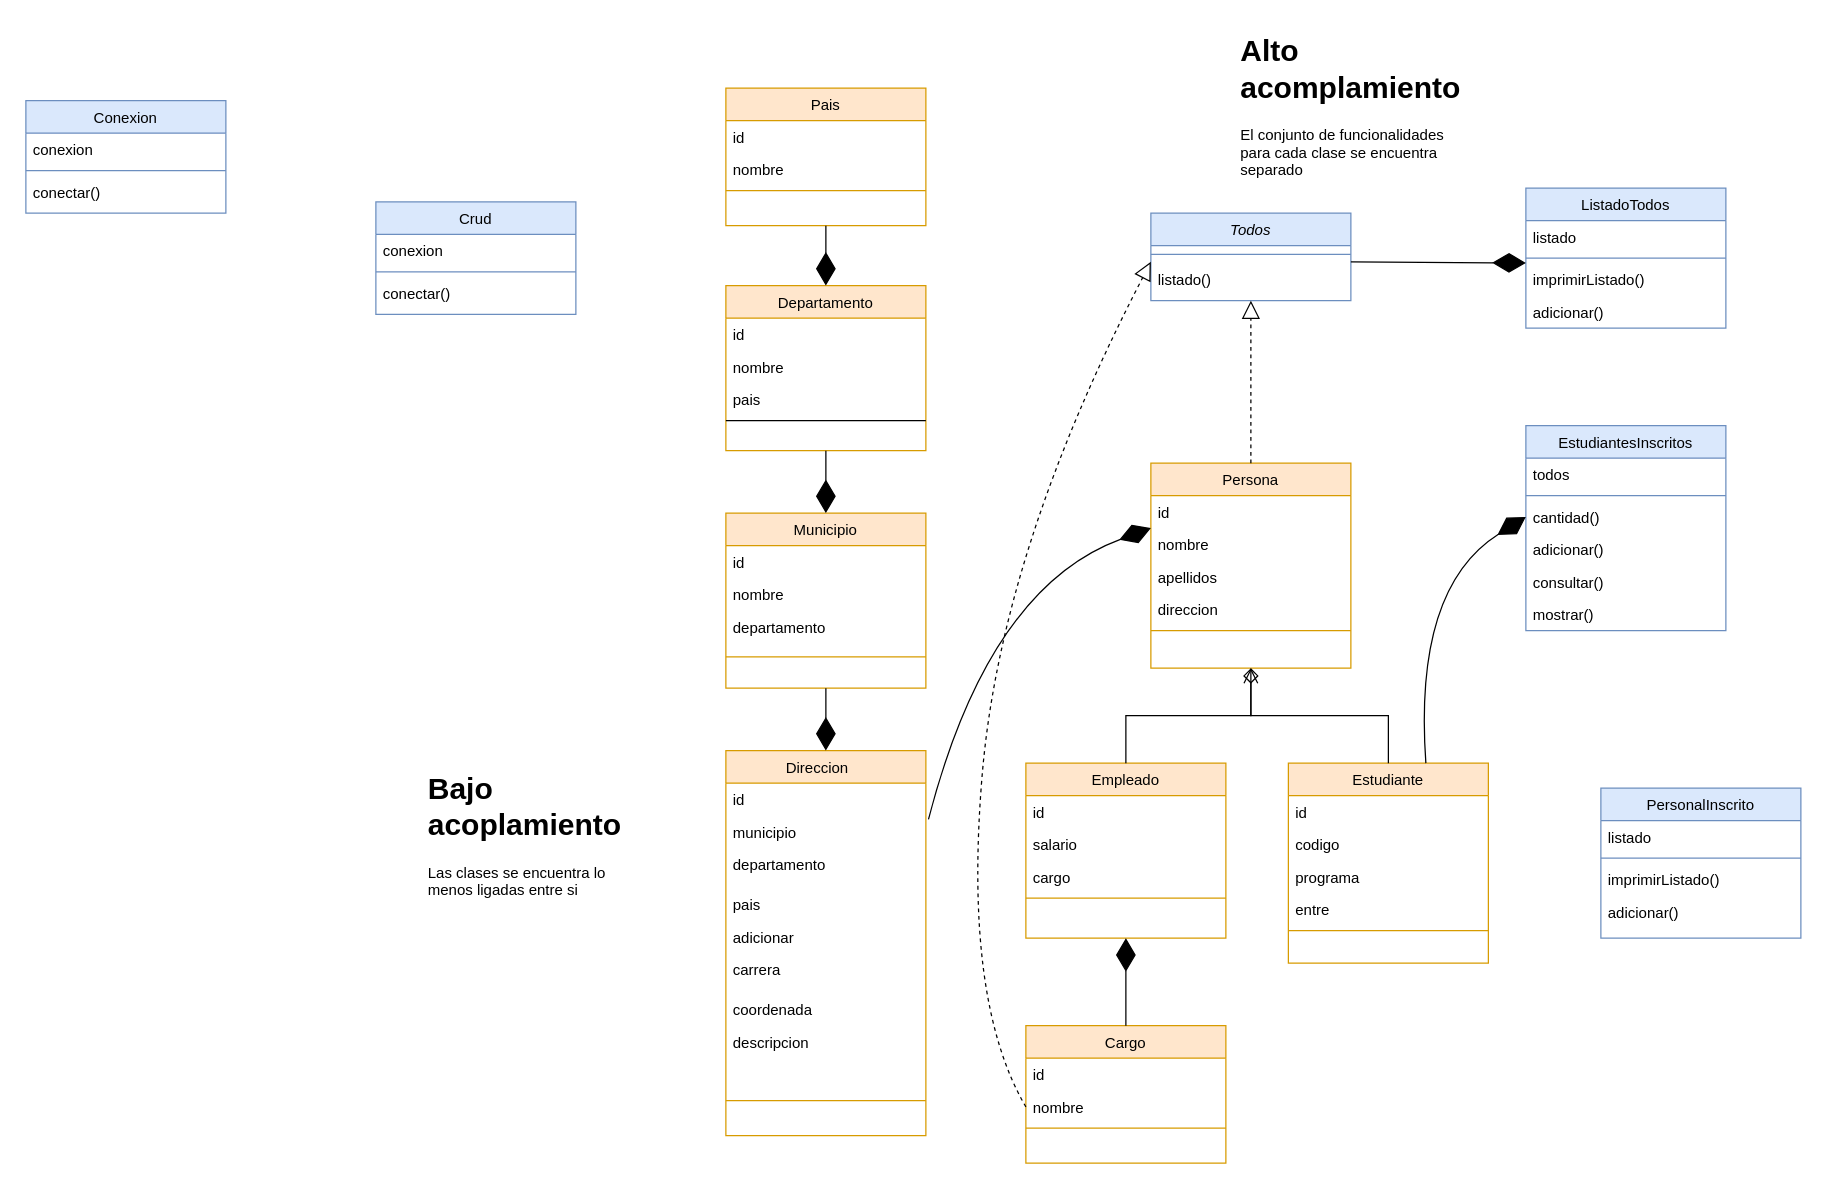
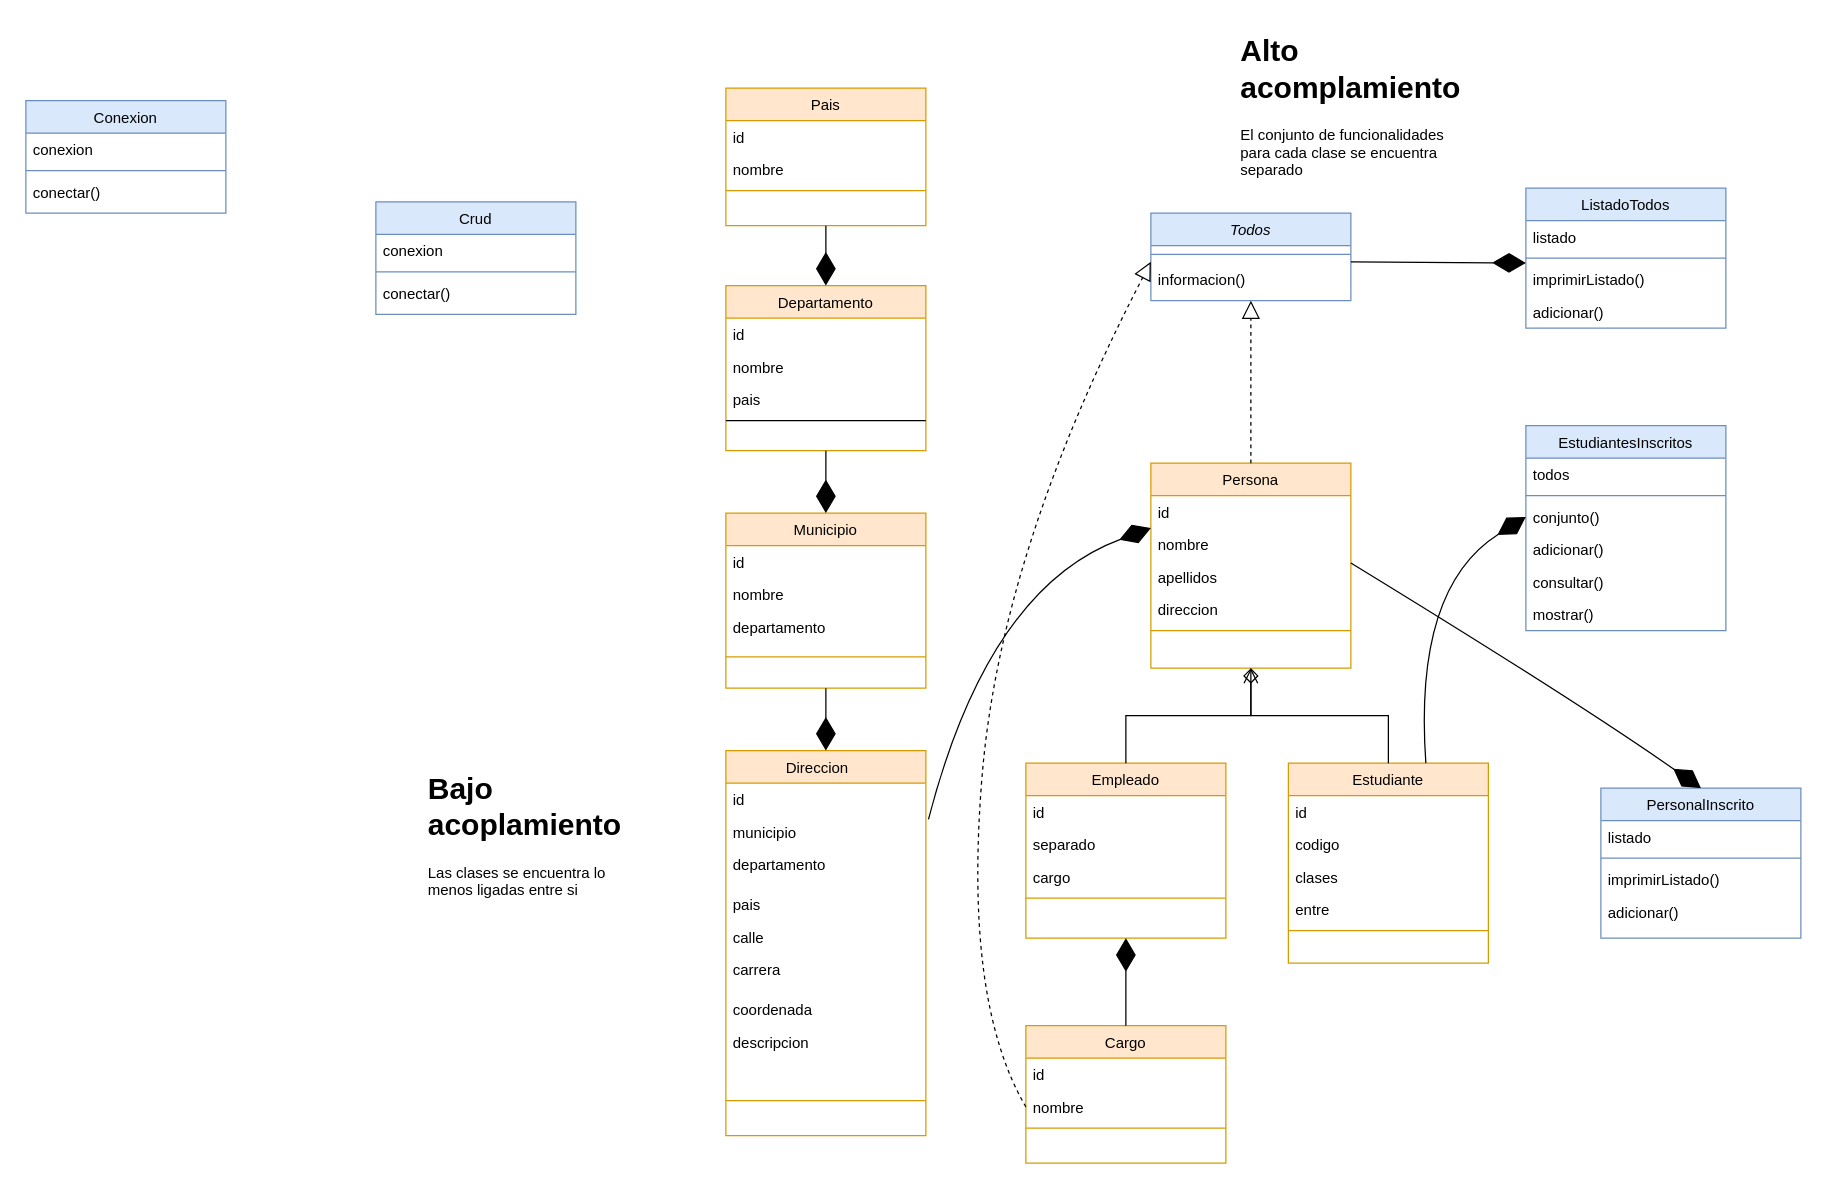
(1191, 280) -> (1208, 280)
(1573, 518) -> (1575, 518)
none -> (1514, 664)
(1058, 845) -> (1066, 845)
(1329, 878) -> (1318, 878)
(766, 938) -> (750, 938)
